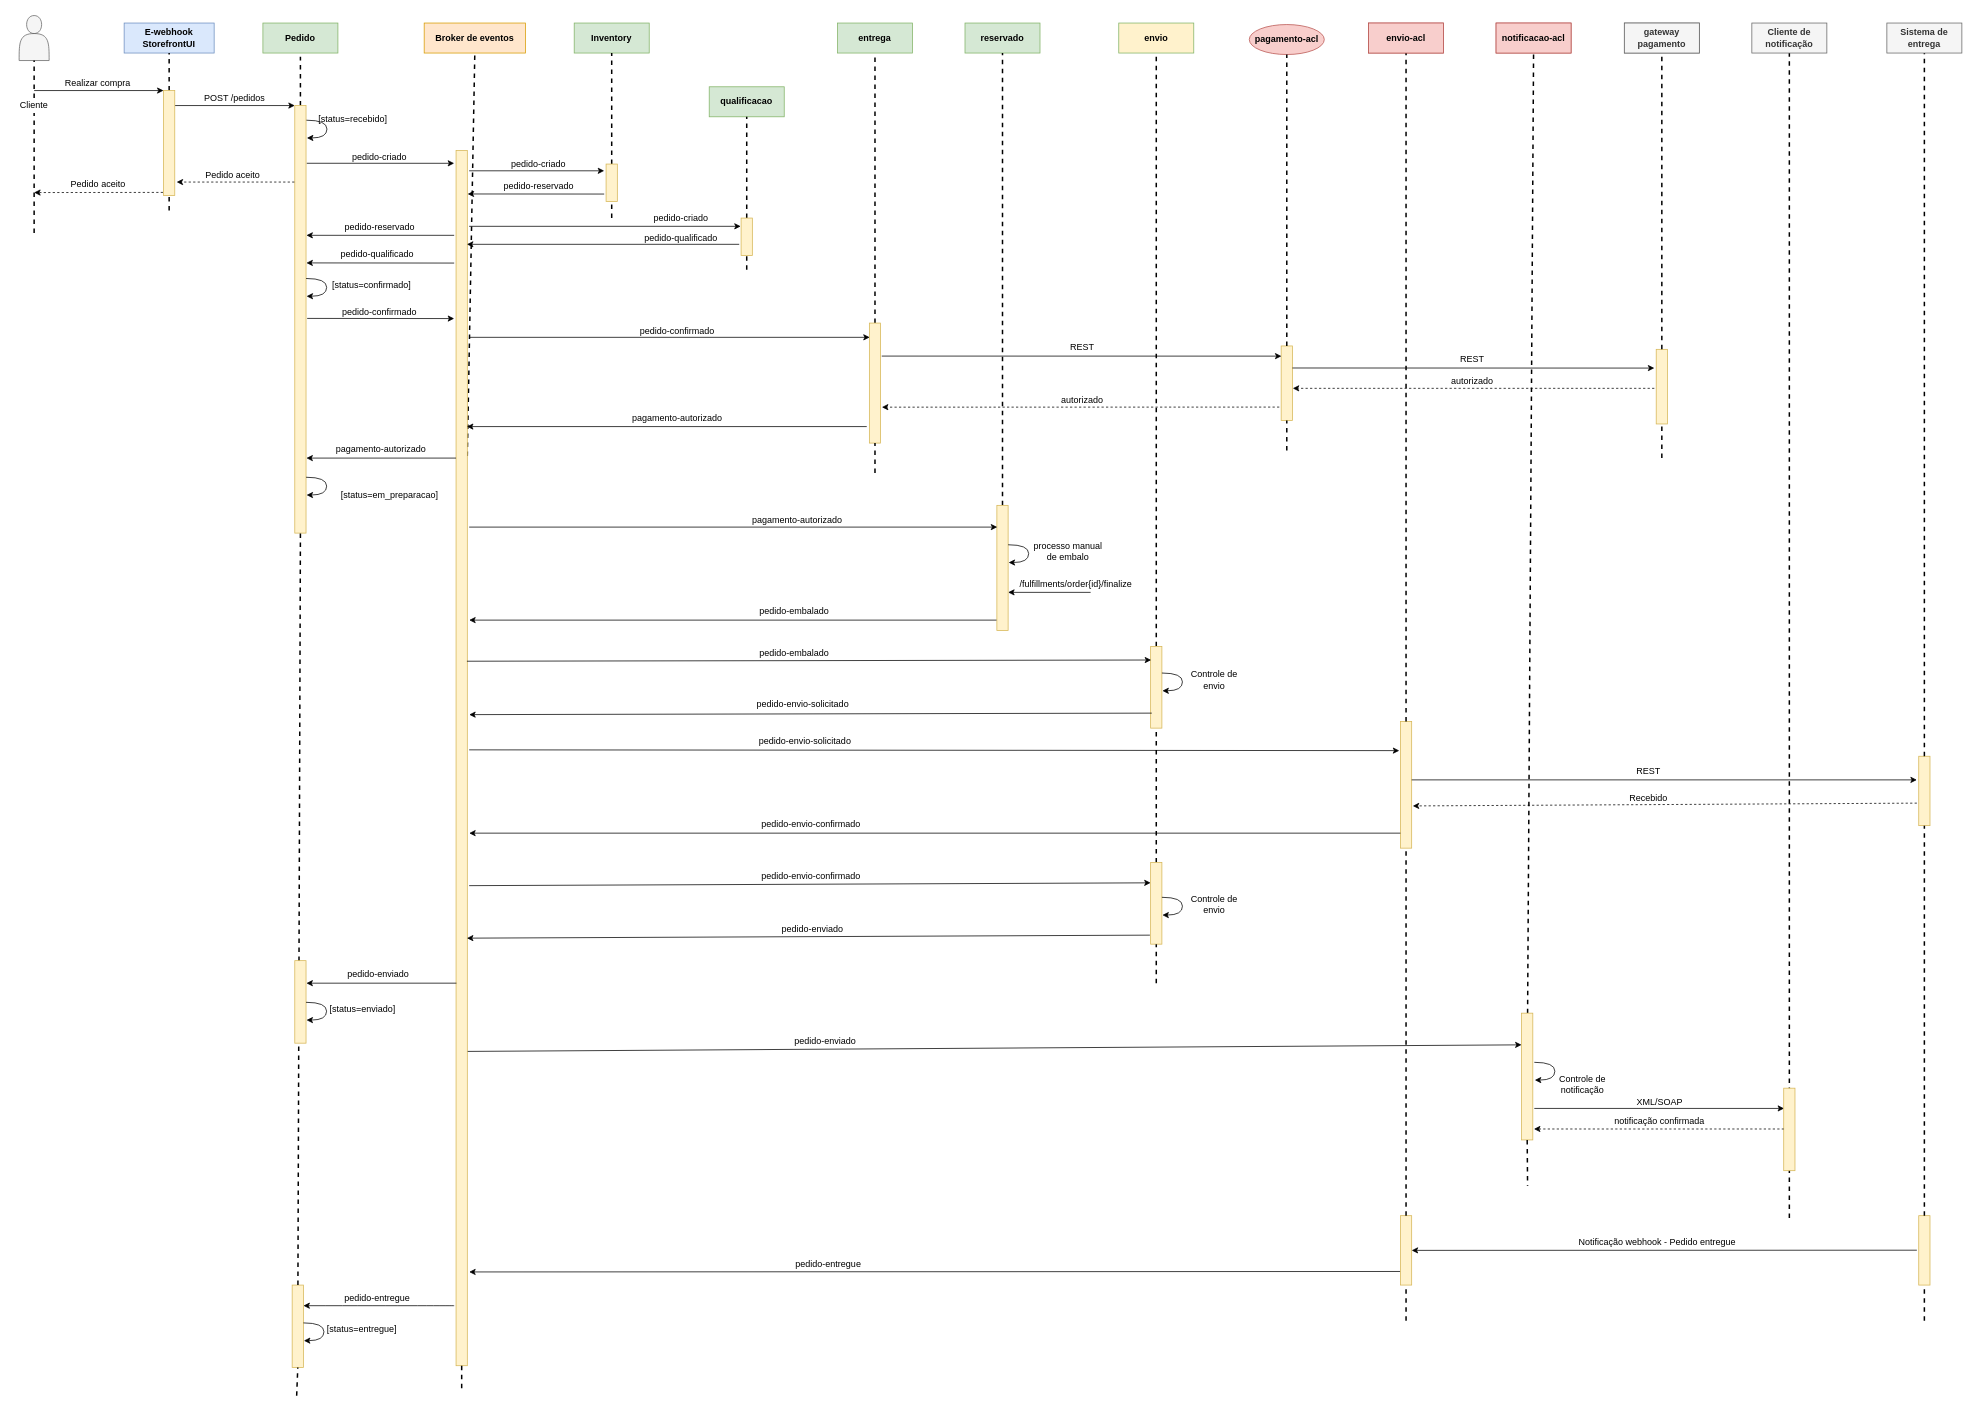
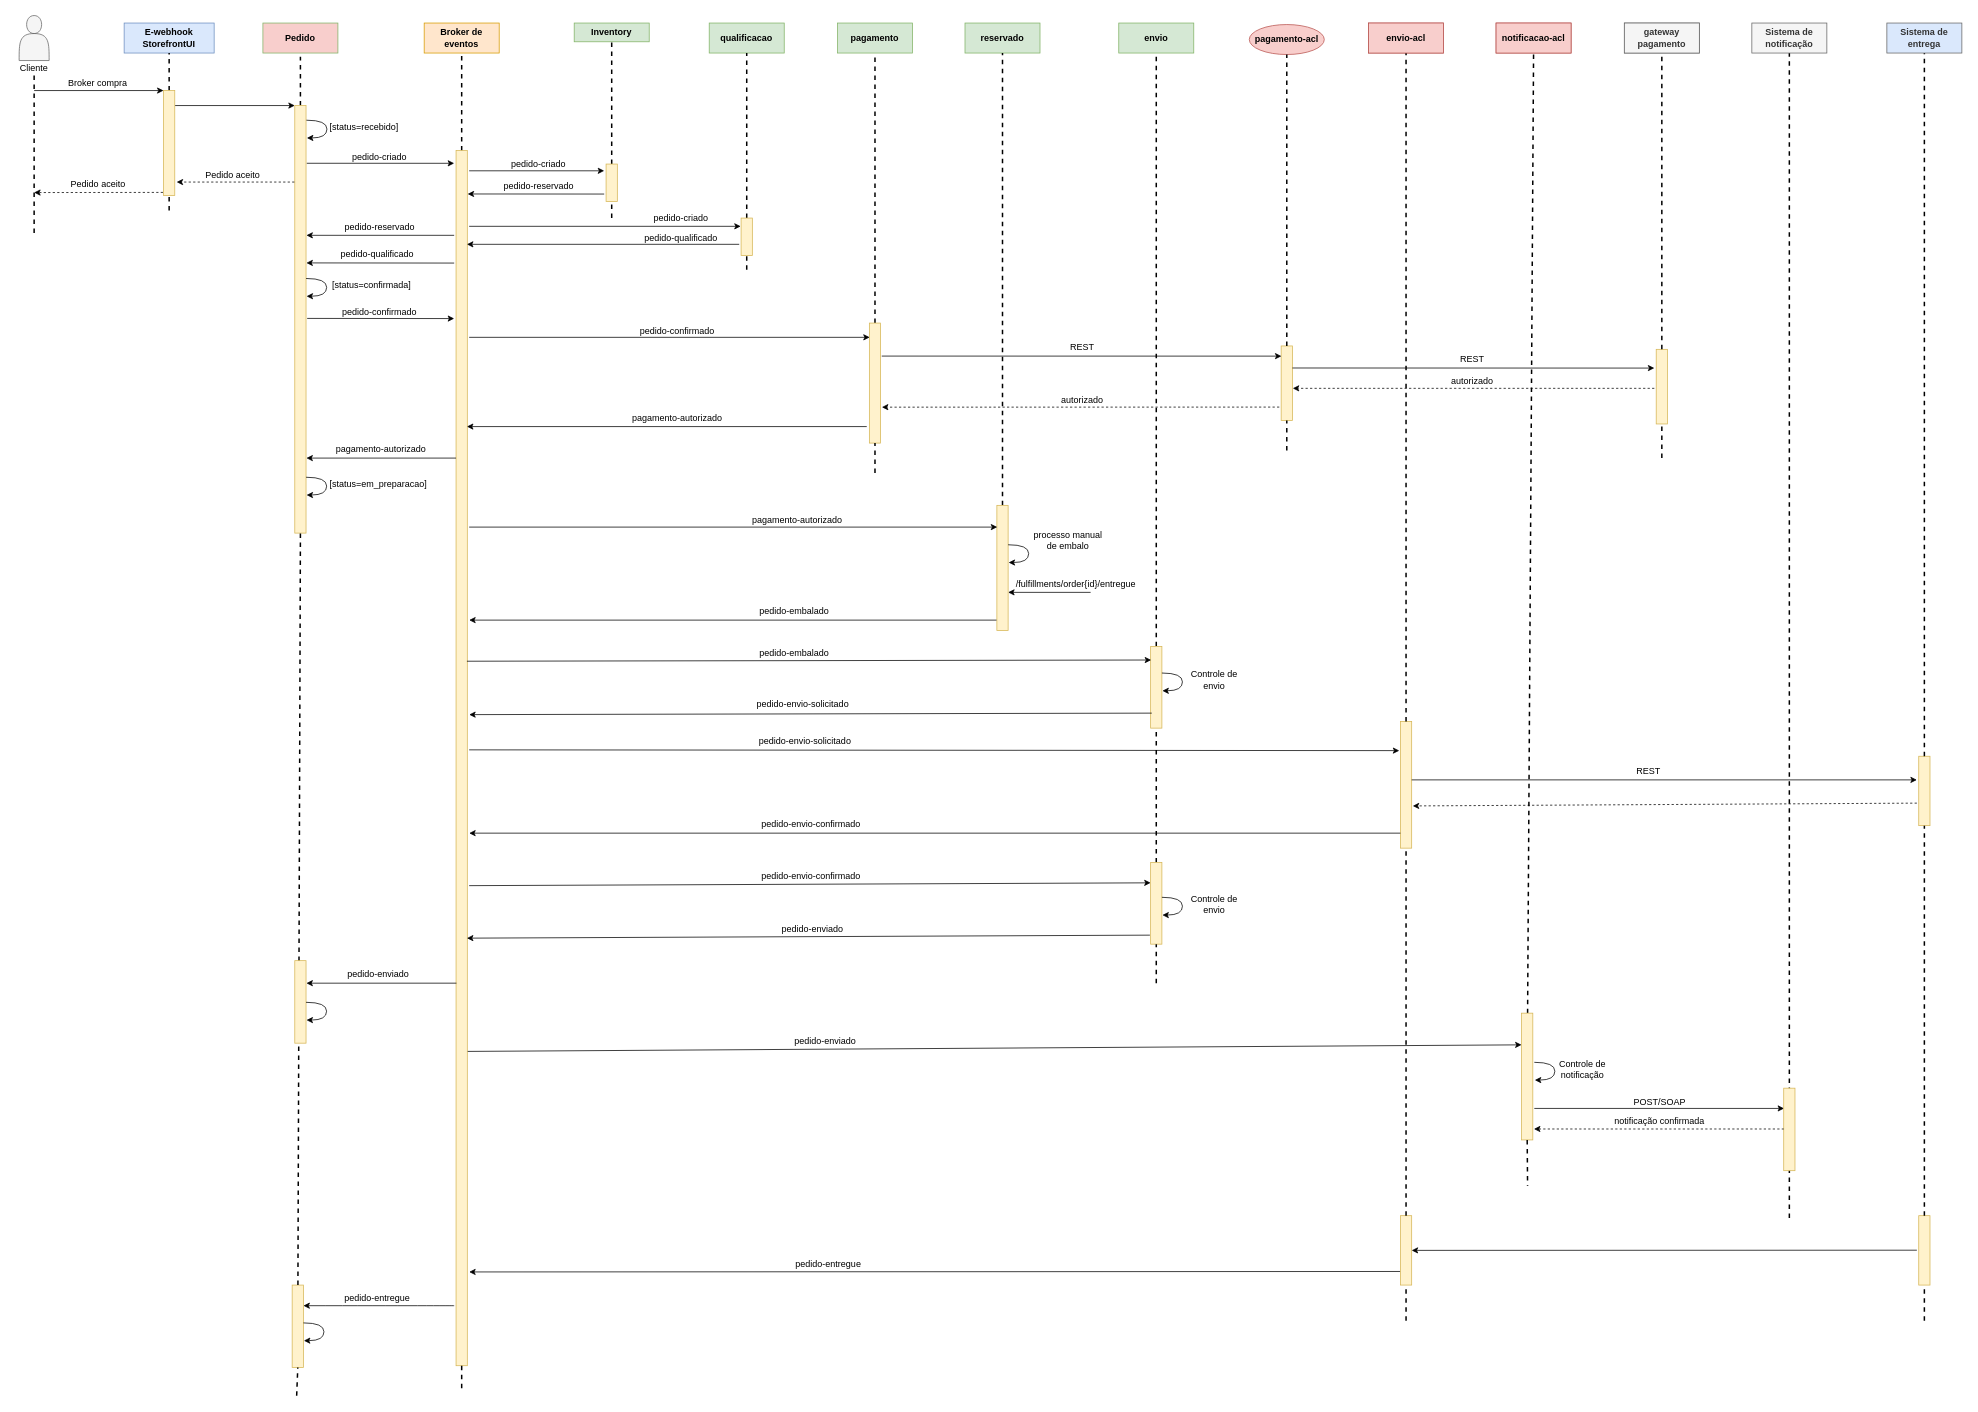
(300, 38) -> (300, 38)
(475, 38) -> (462, 38)
(612, 38) -> (612, 32)
(875, 38) -> (875, 38)
(1156, 38) -> (1156, 38)
(1789, 38) -> (1789, 38)
(1924, 38) -> (1924, 38)
(98, 83) -> (98, 83)
(235, 98) -> none
(747, 102) -> (747, 38)
(34, 105) -> (34, 68)
(353, 120) -> (364, 127)
(372, 285) -> (372, 285)
(389, 495) -> (378, 484)
(1068, 552) -> (1068, 540)
(1076, 585) -> (1076, 585)
(1649, 797) -> none
(362, 1009) -> none
(1582, 1084) -> (1582, 1069)
(1660, 1102) -> (1660, 1102)
(1657, 1242) -> none
(361, 1330) -> none
